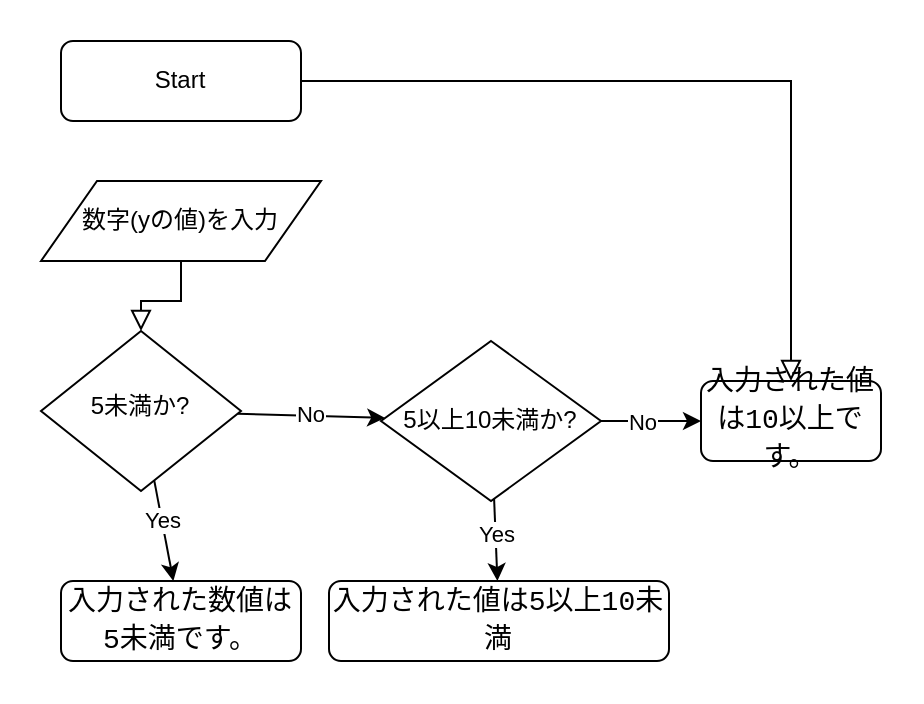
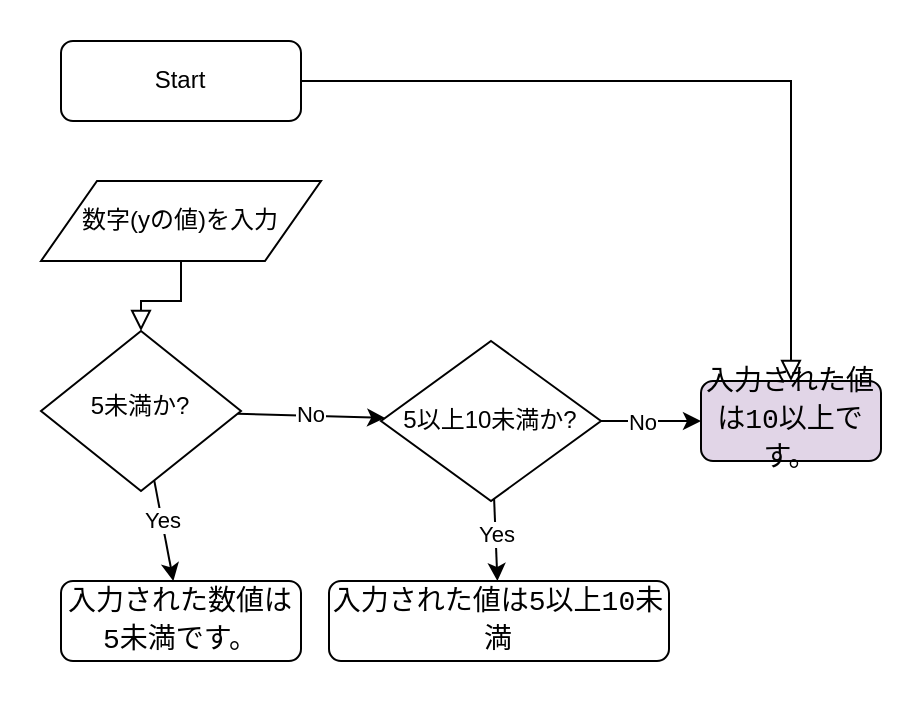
(791, 421) -> (791, 421)
